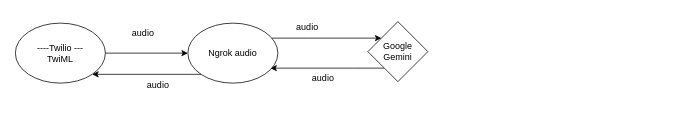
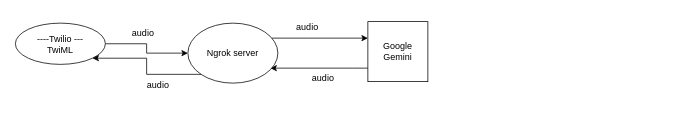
(398, 51) -> (398, 51)
(60, 53) -> (60, 44)
(233, 53) -> (233, 53)
